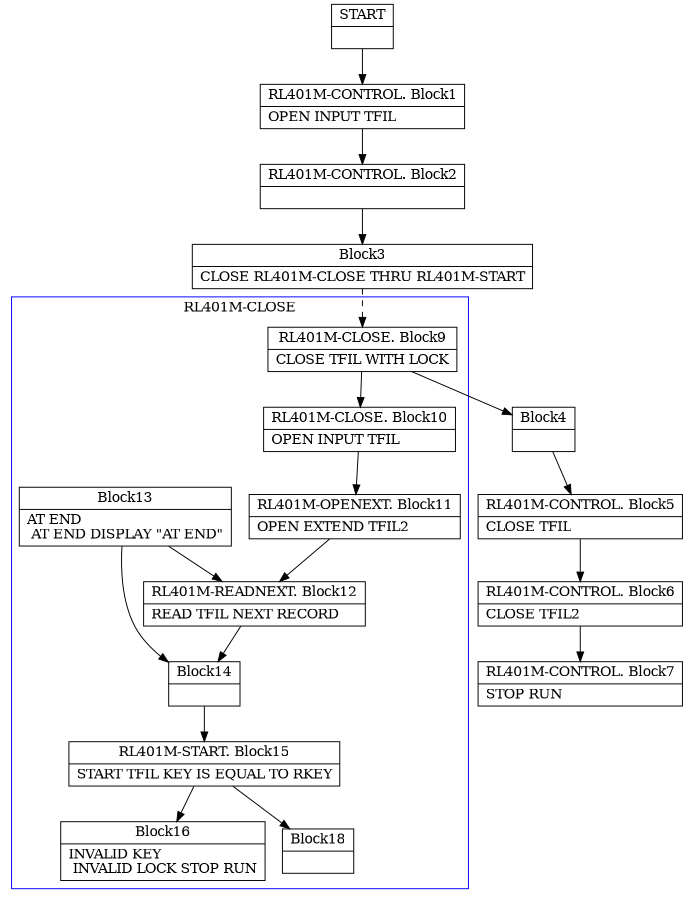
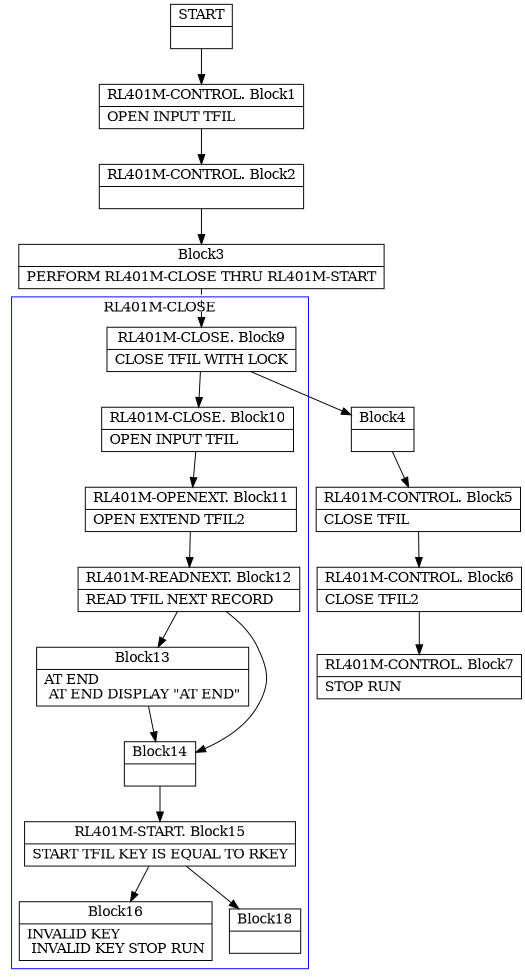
(362, 277) -> (201, 277)
(191, 561) -> (170, 625)
(163, 869) -> (116, 949)
